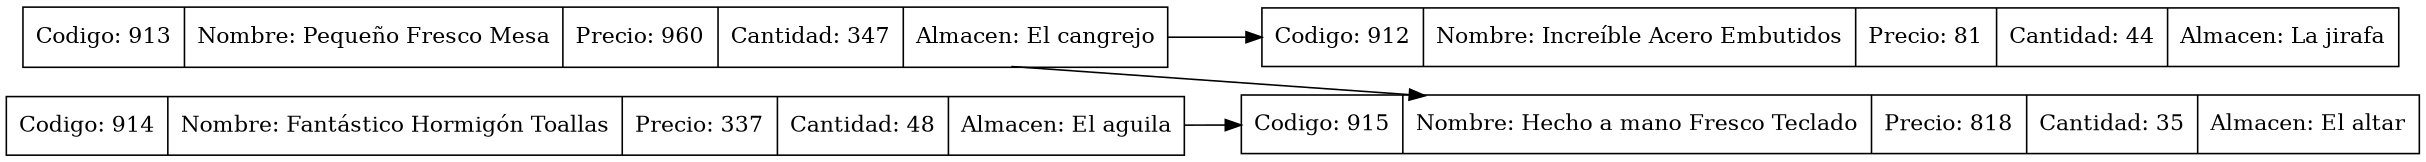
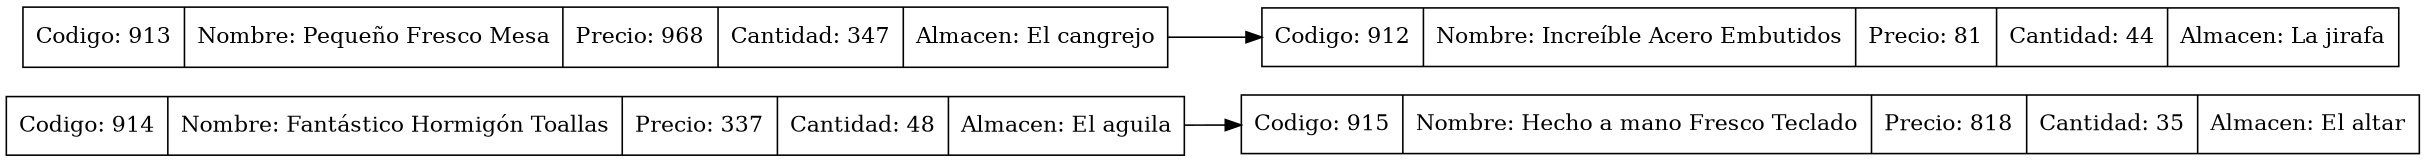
(640, 36) -> (640, 36)
(1210, 81) -> none
